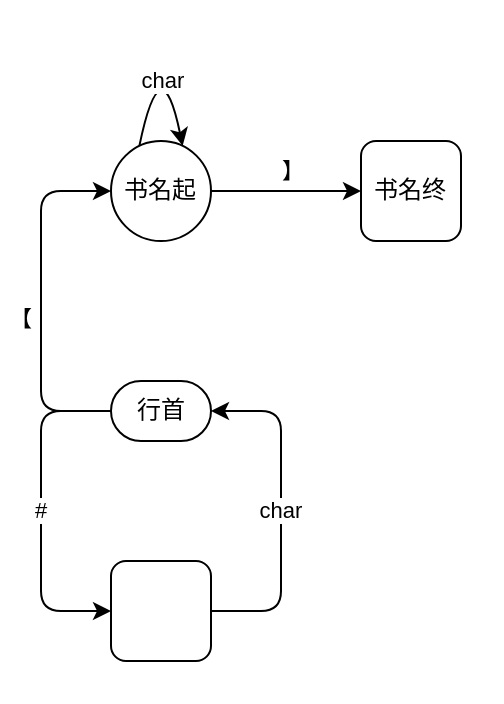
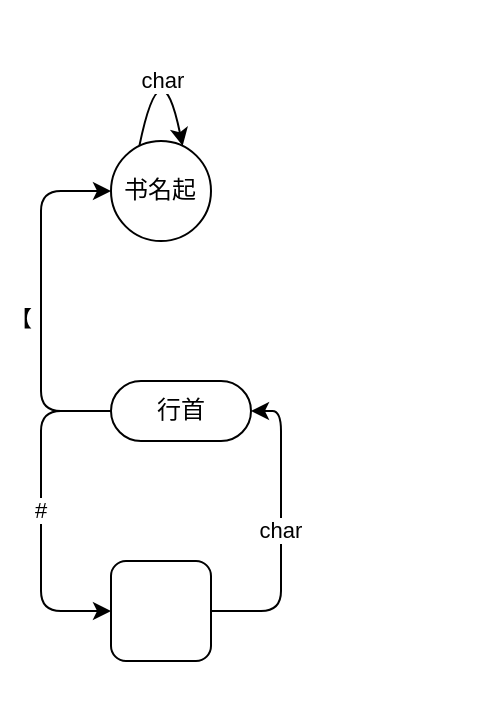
(279, 191) -> none
(411, 191) -> none
(161, 411) -> (181, 411)
